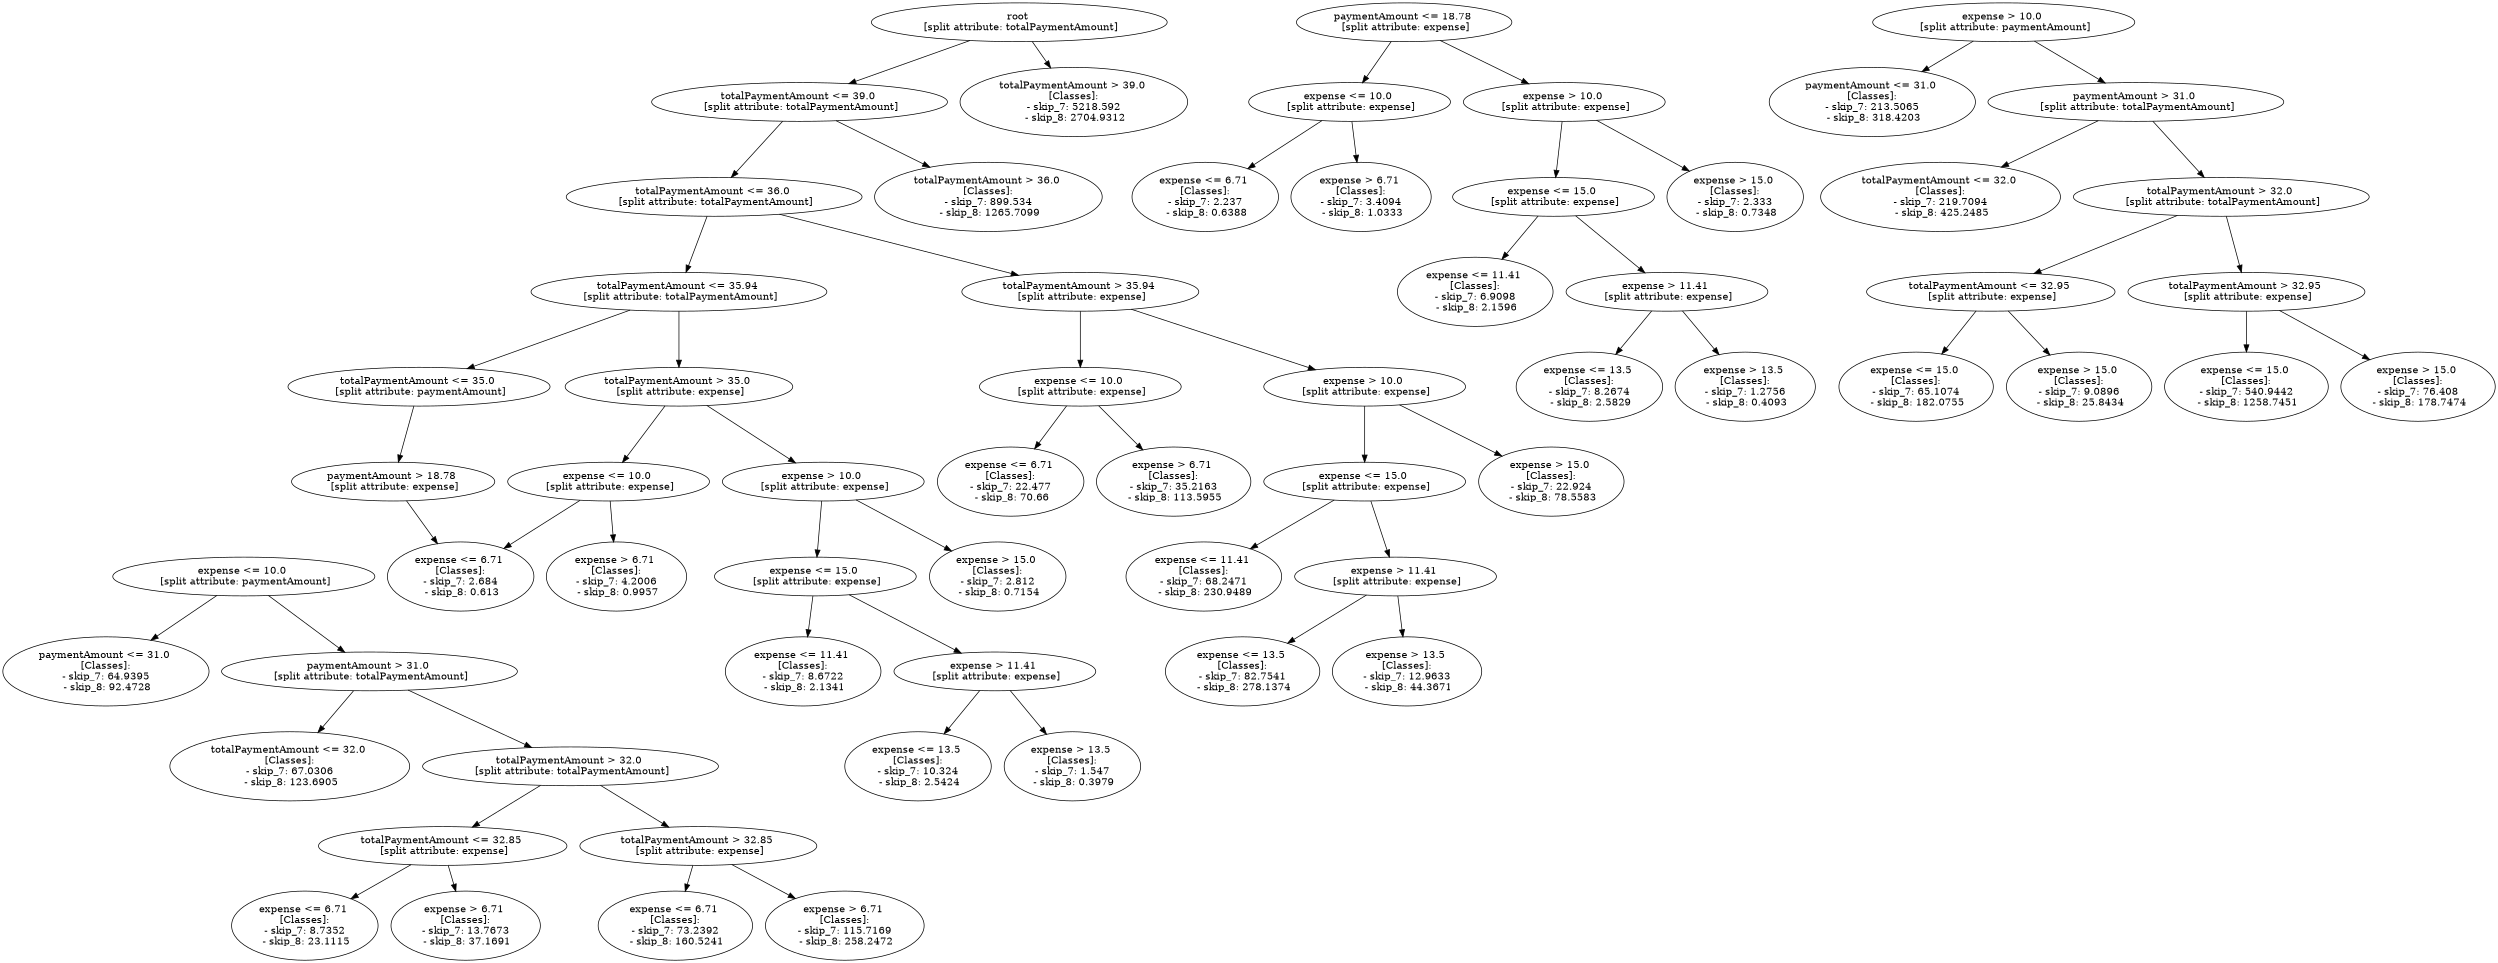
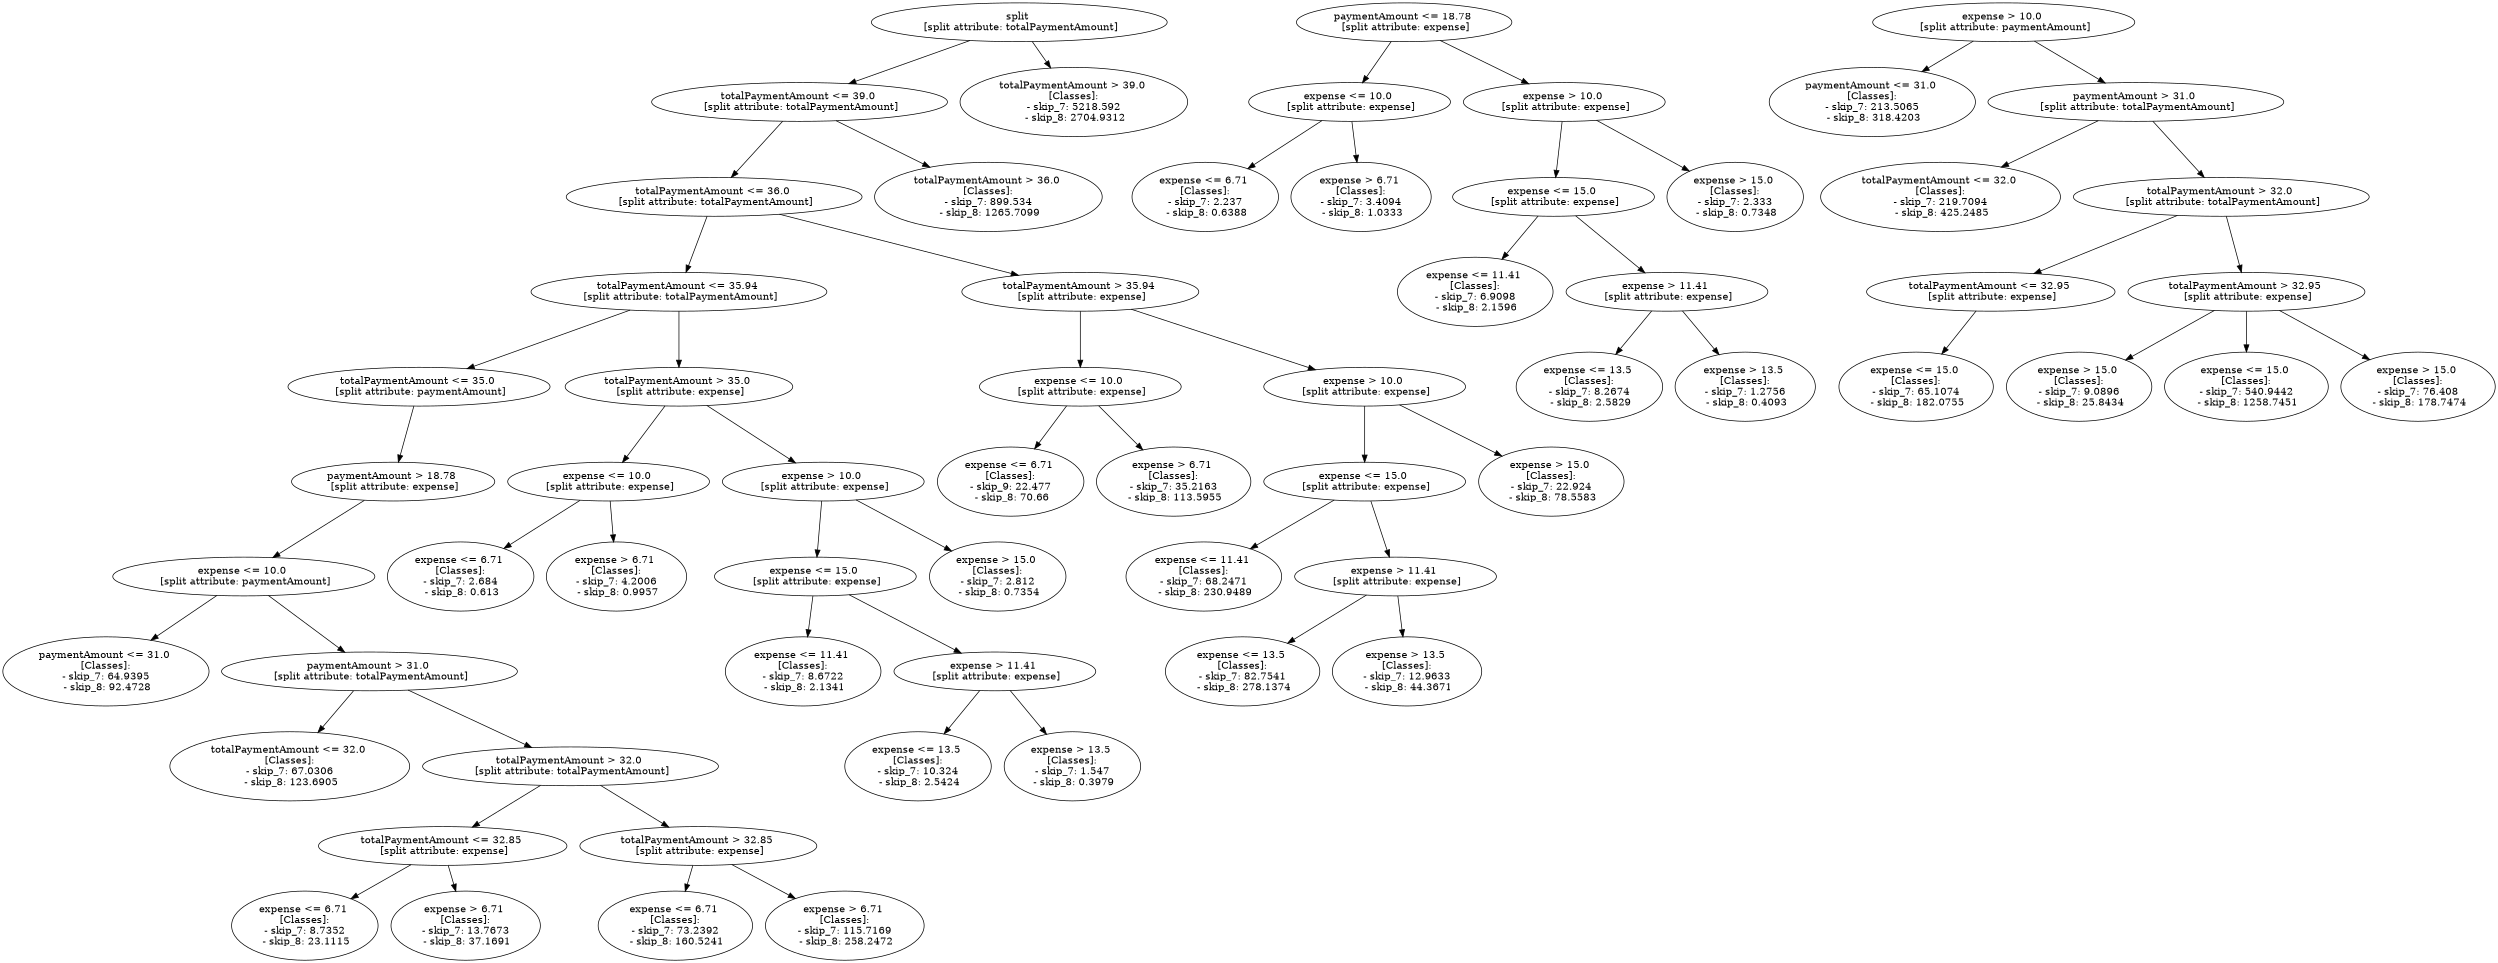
(1019, 22) -> (1019, 22)
(2026, 330) -> (2173, 333)
(1011, 482) -> (1011, 482)
(420, 519) -> (322, 527)
(998, 577) -> (998, 577)
